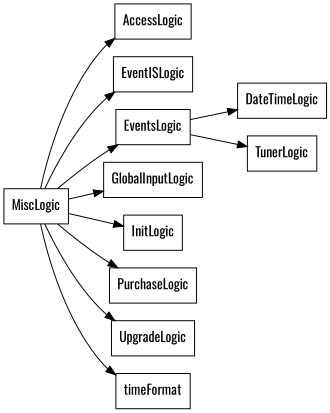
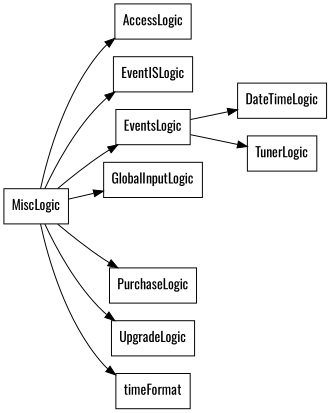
(153, 233) -> none
